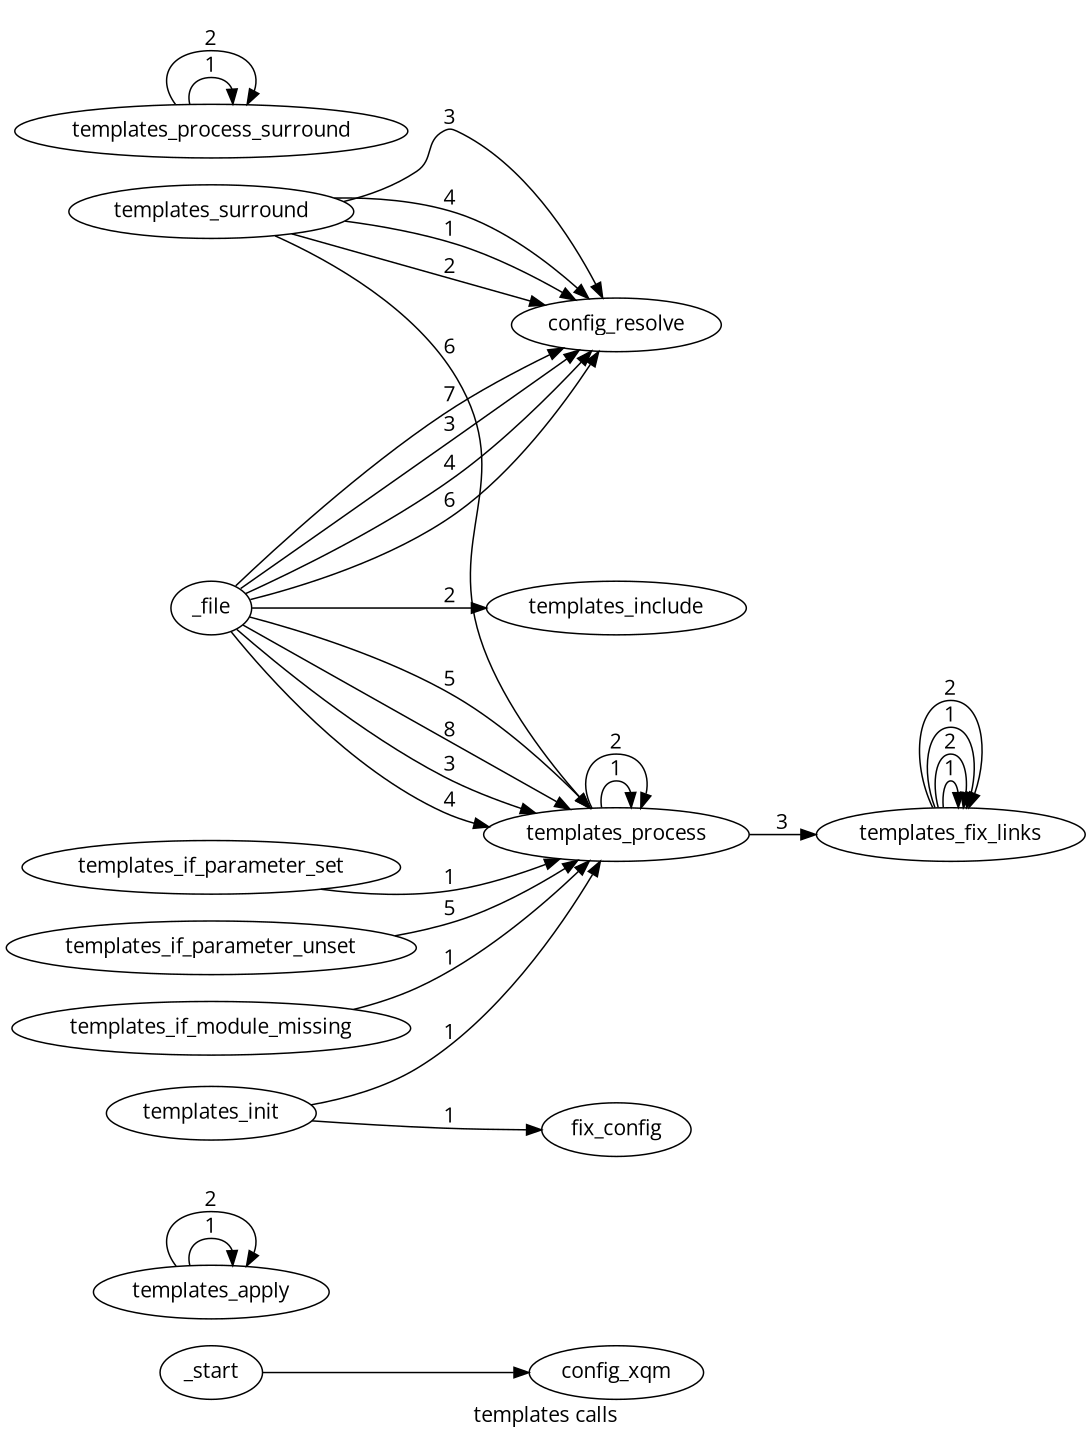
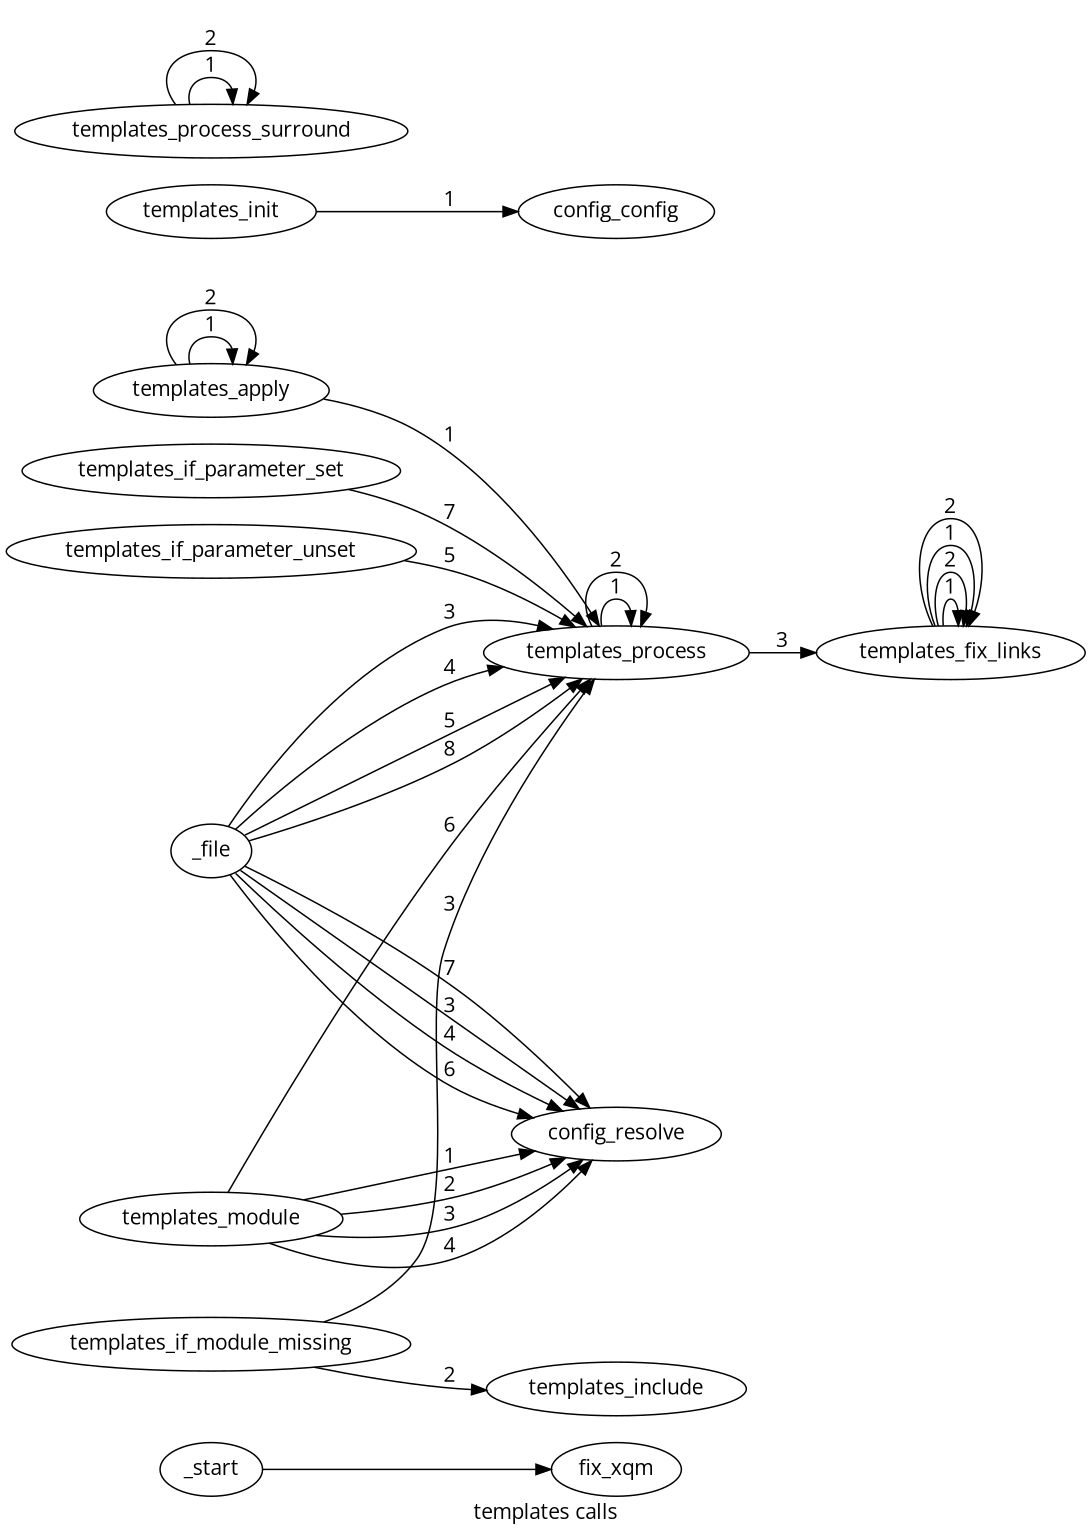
(211, 212) -> (211, 1219)
(362, 608) -> (393, 1381)
(450, 879) -> (450, 513)
(450, 959) -> (450, 905)
(477, 1022) -> (479, 477)
(616, 1130) -> (616, 212)
(616, 1373) -> (616, 1469)
